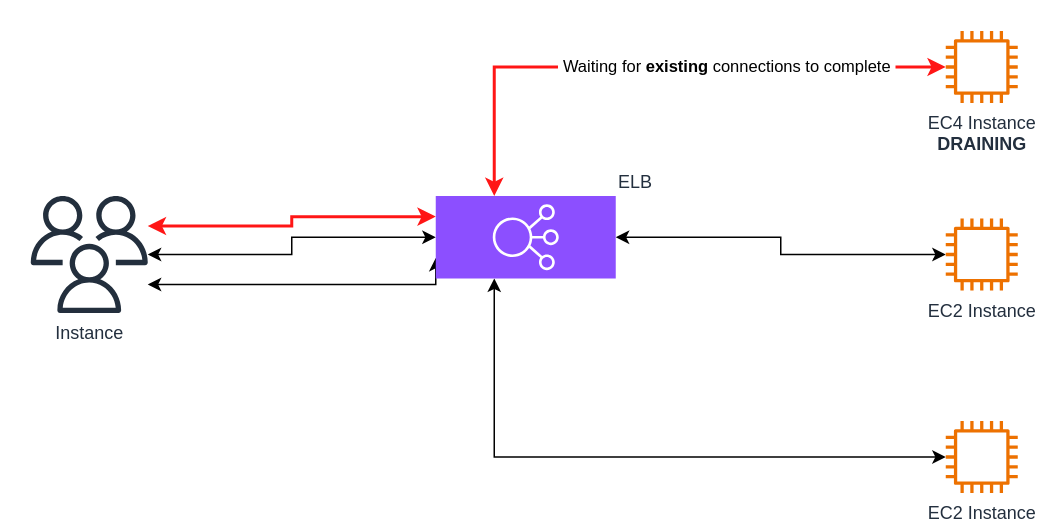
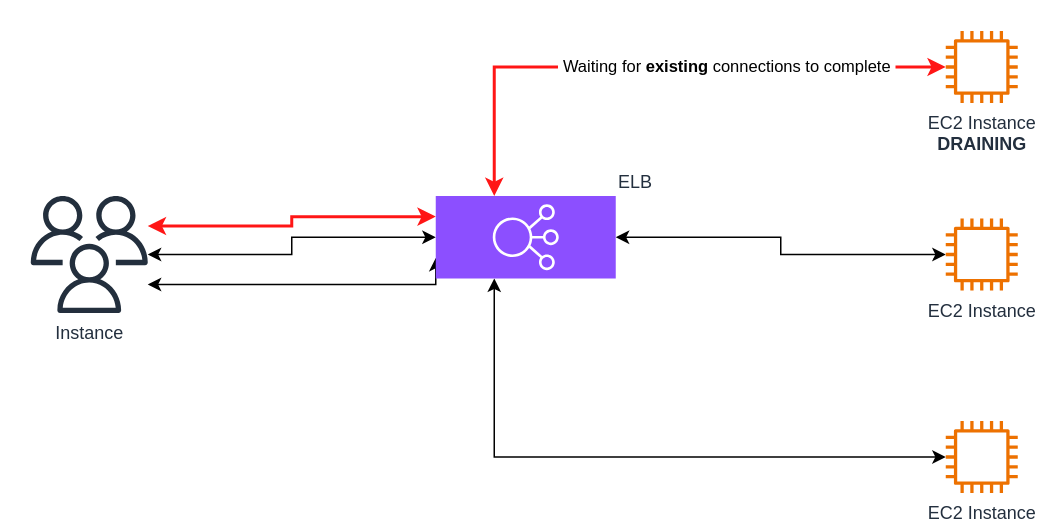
(983, 135) -> (983, 135)
